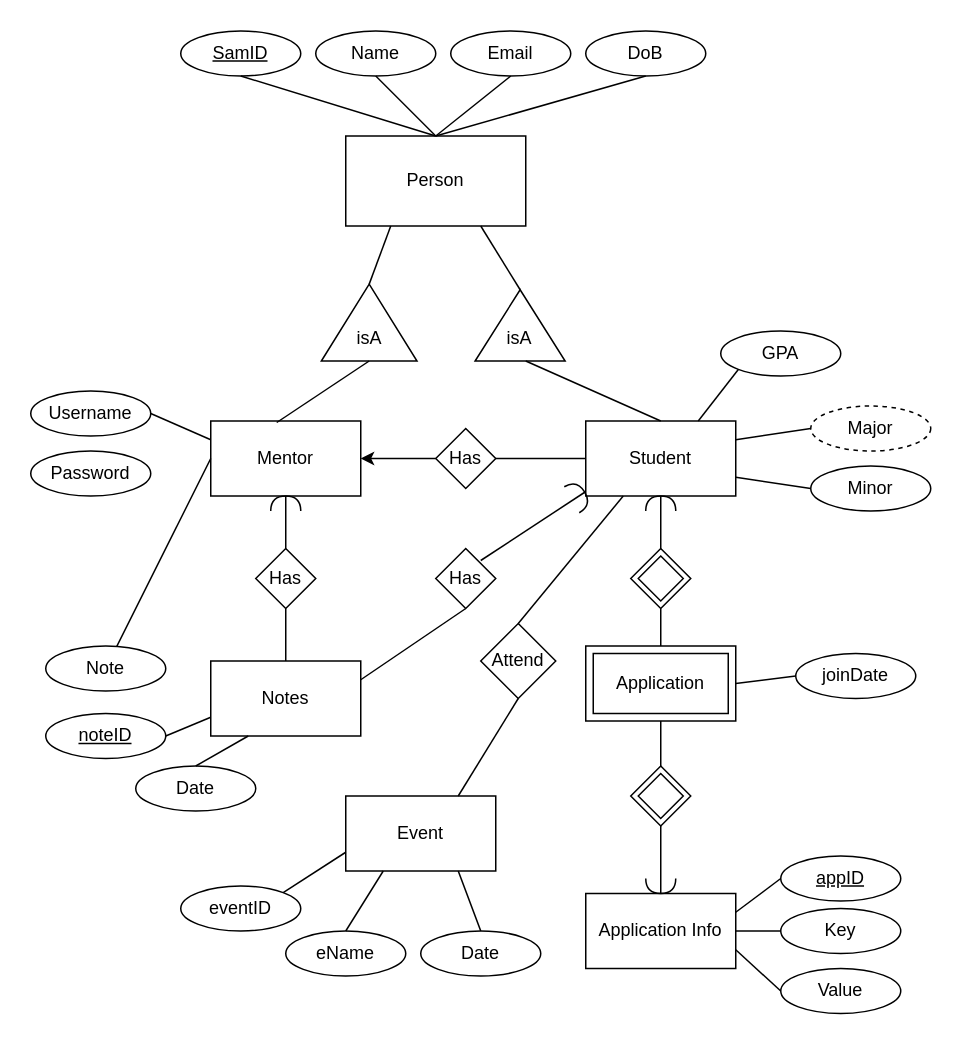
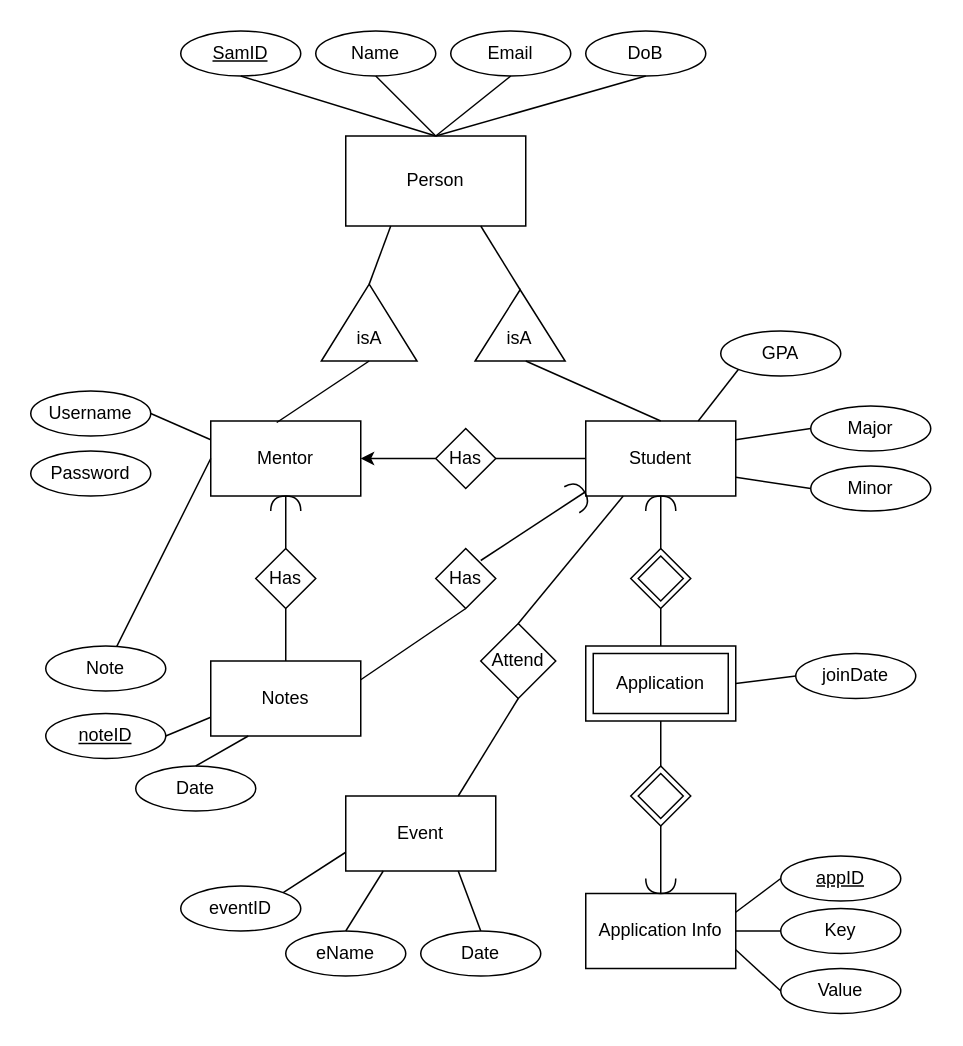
(871, 428) -> (871, 428)
